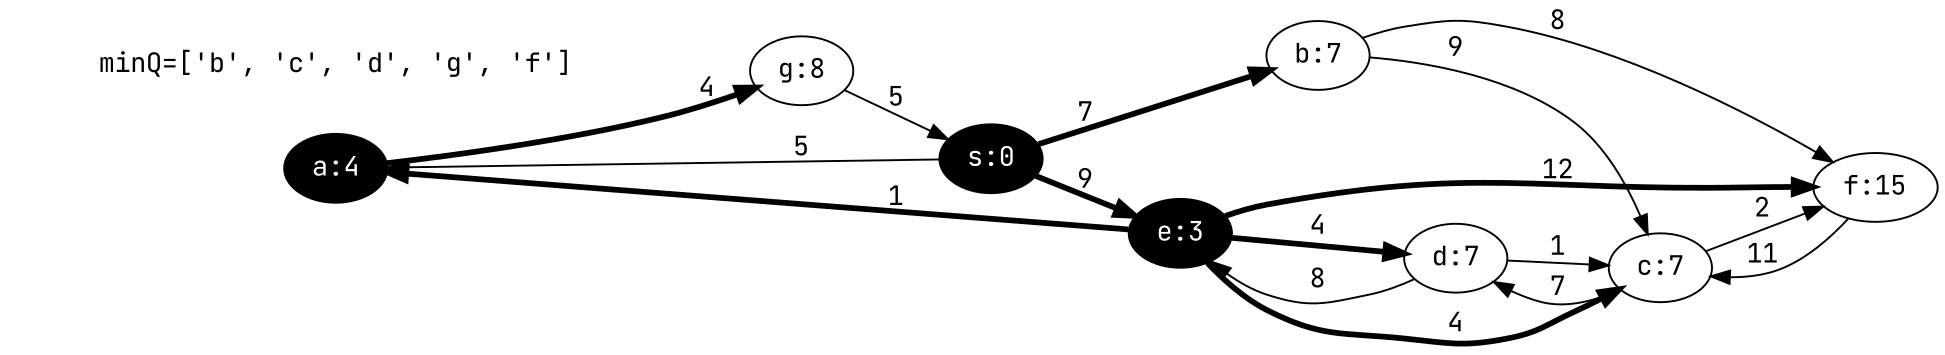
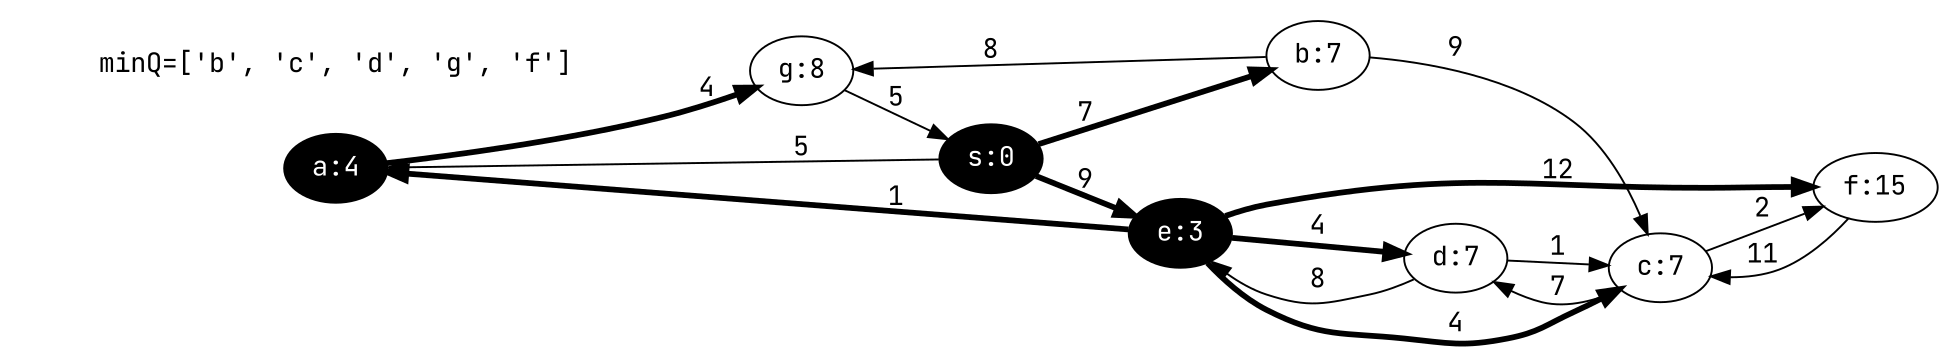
(1598, 51) -> (1070, 63)
